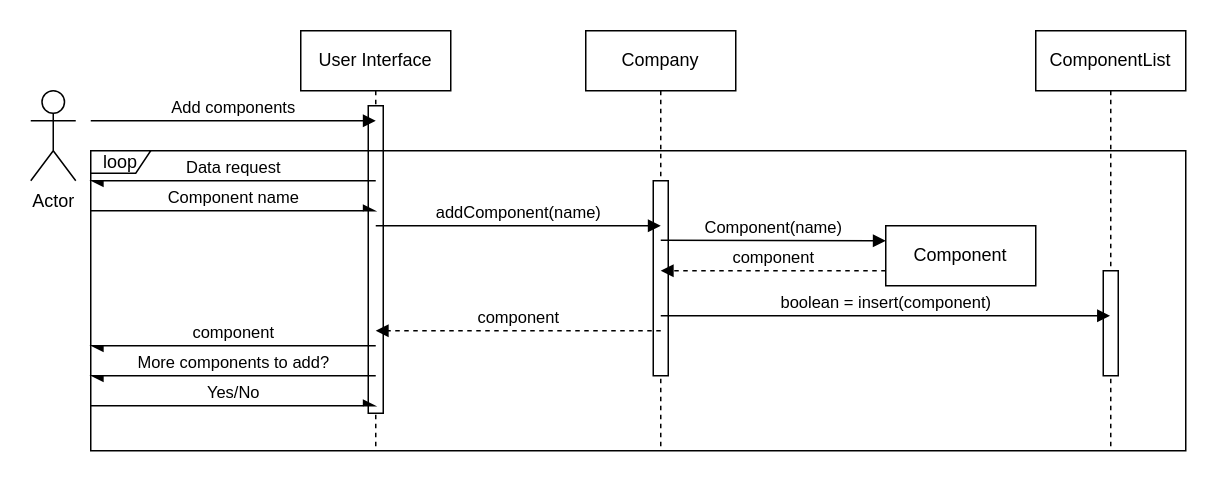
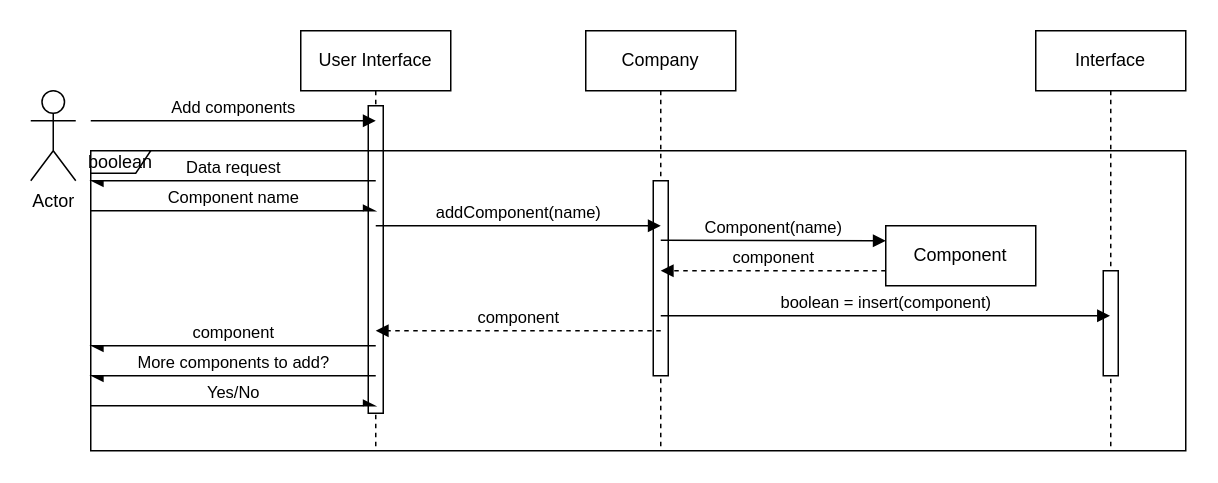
(1111, 61) -> (1111, 61)
(121, 163) -> (121, 163)
